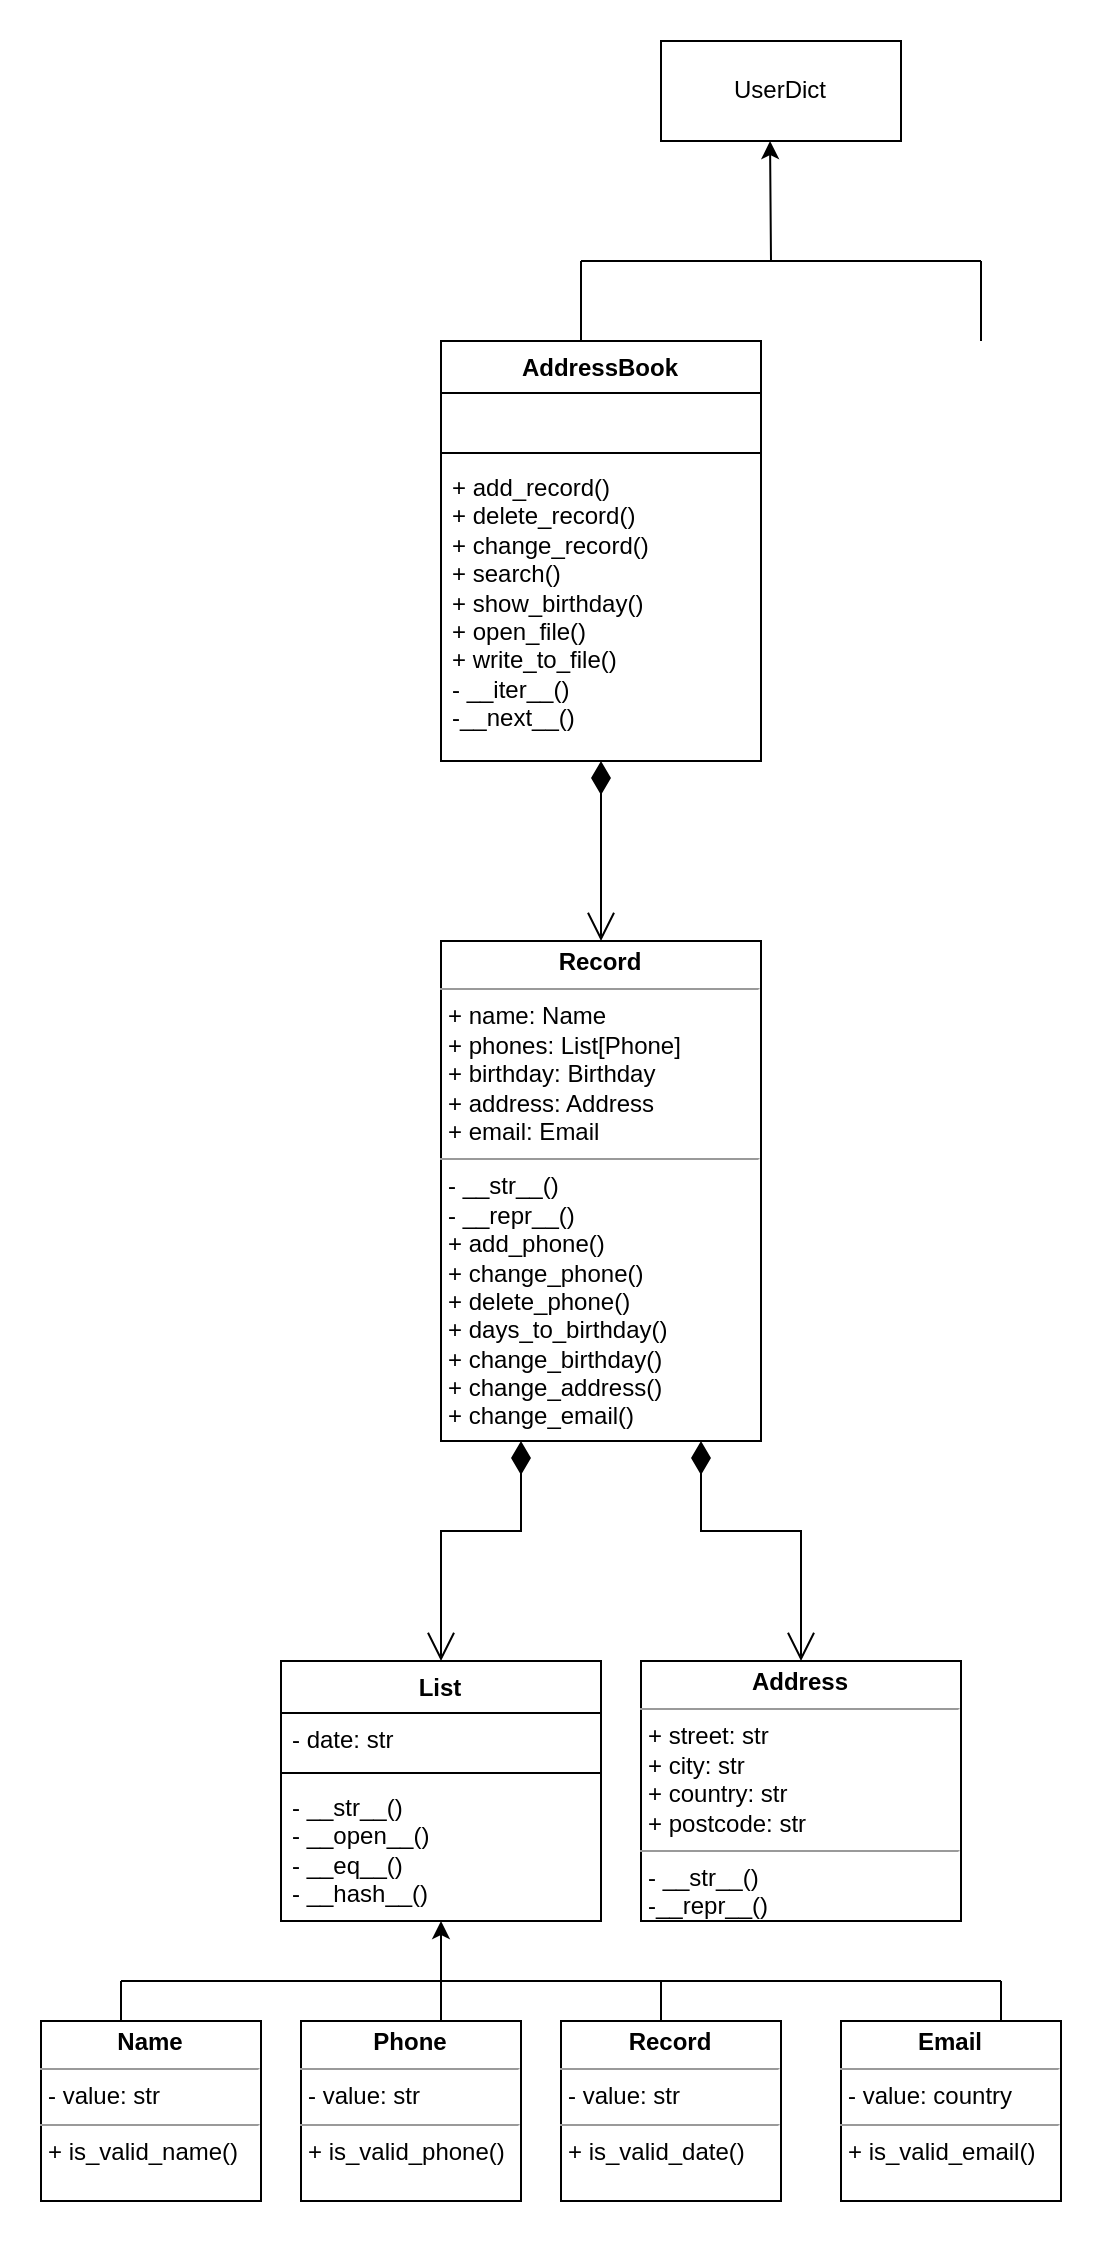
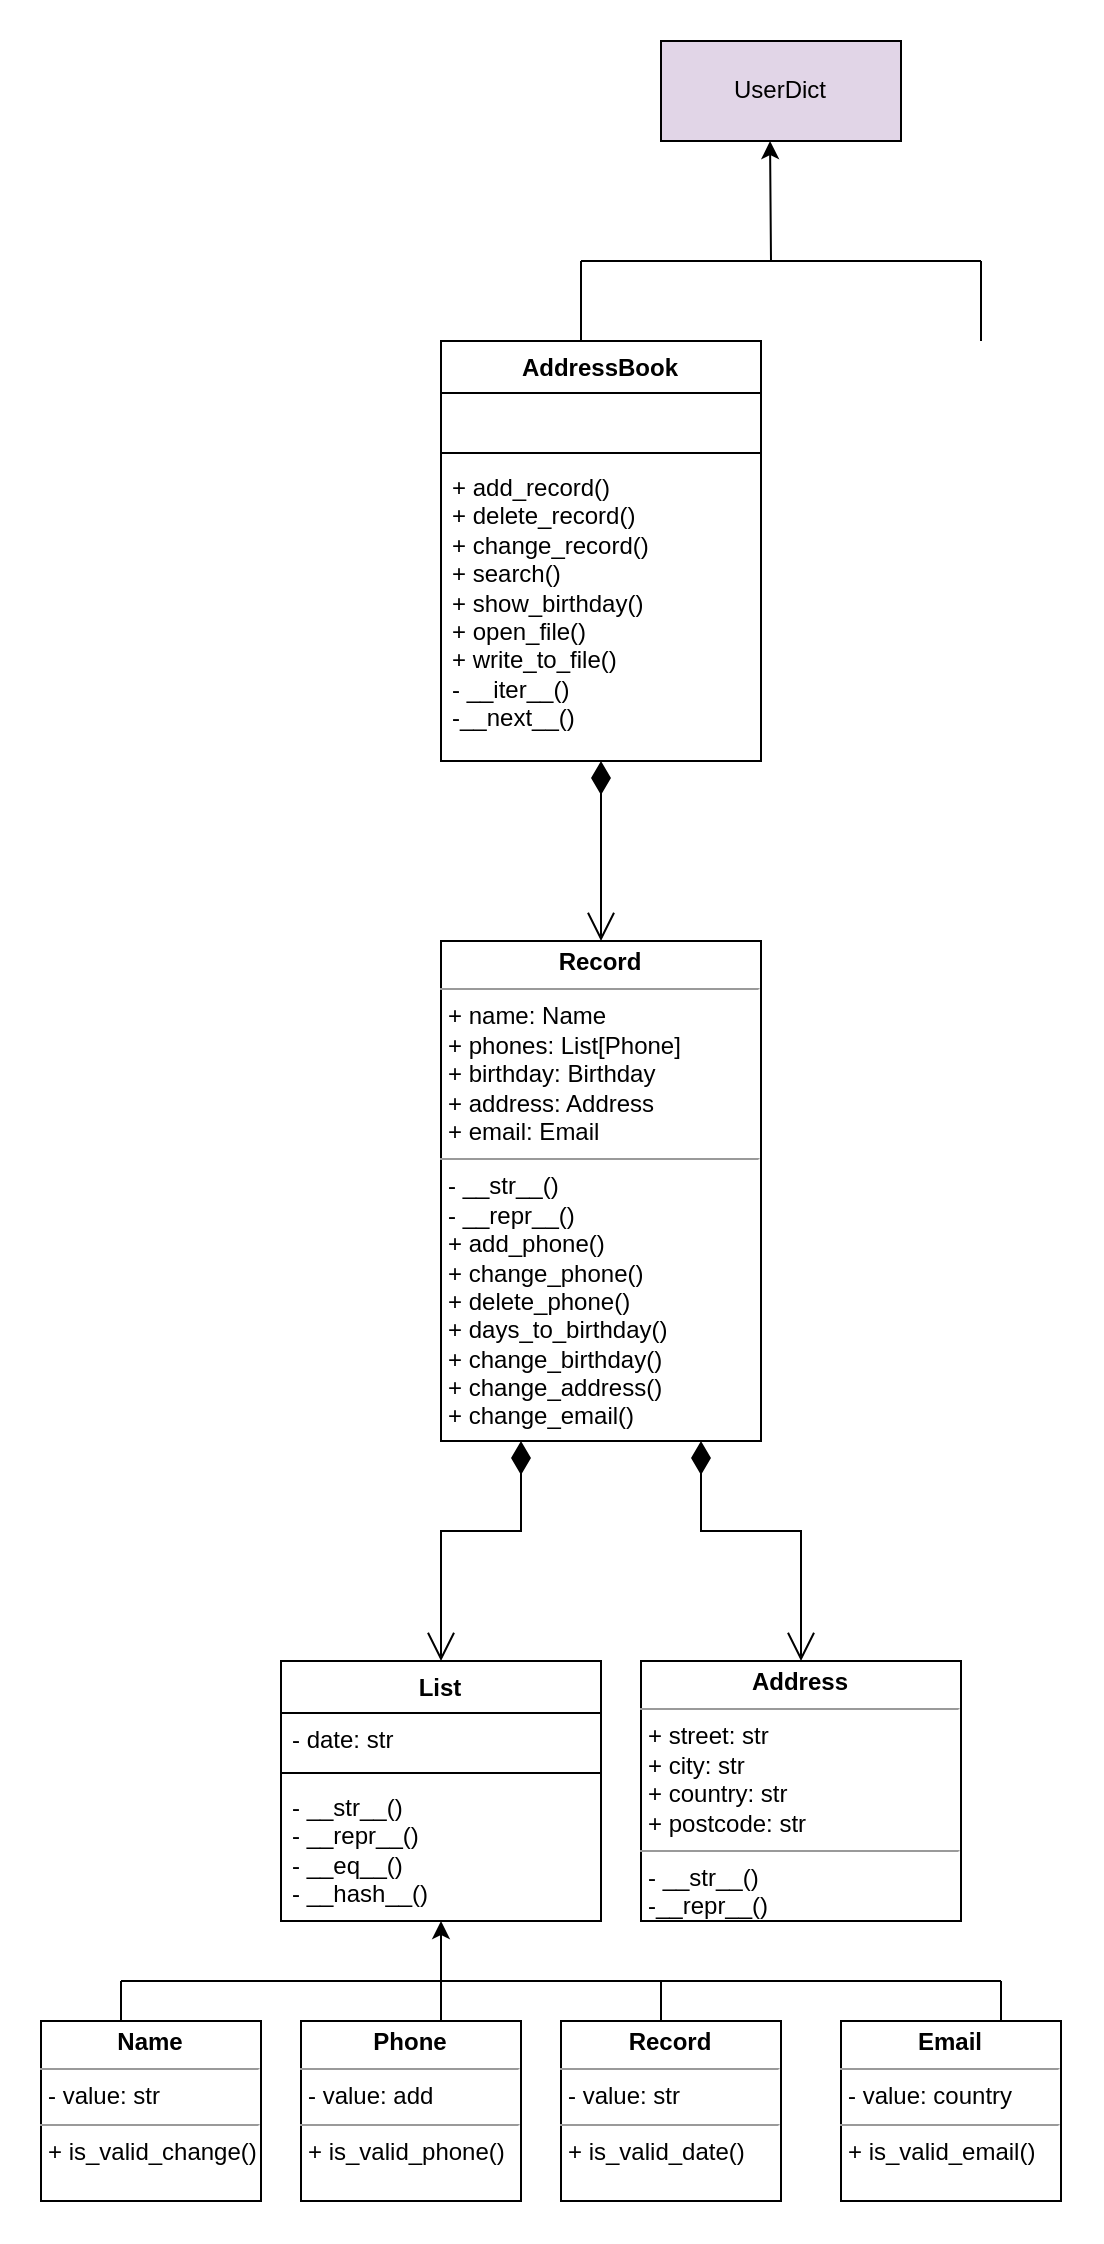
(781, 91) -> (781, 91)
(371, 1853) -> (371, 1853)
(143, 2064) -> (153, 2079)
(409, 2064) -> (409, 2064)
